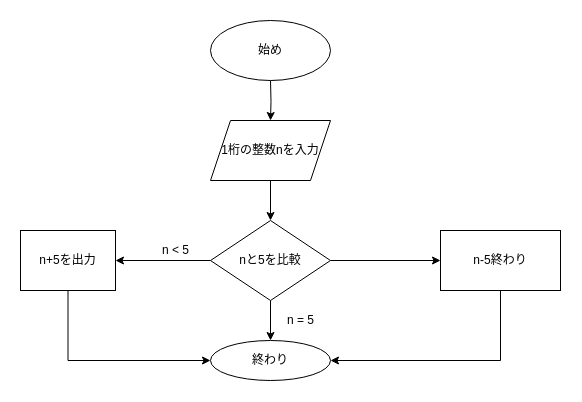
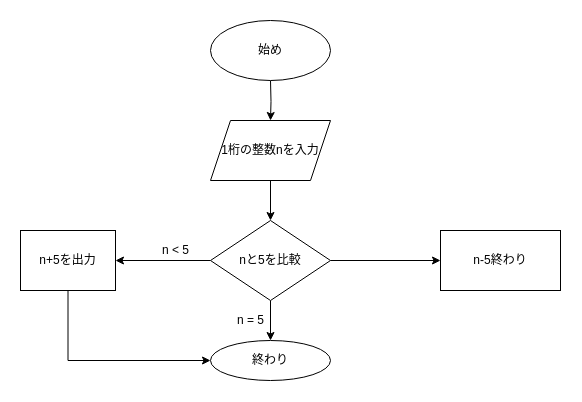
(301, 321) -> (251, 321)
(454, 361) -> none
